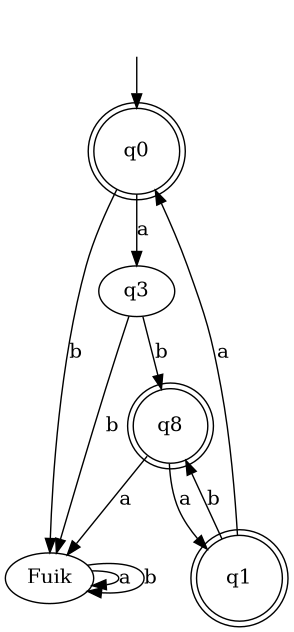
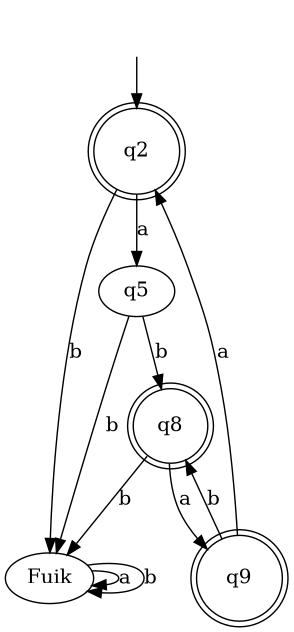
(137, 151) -> (137, 151)
(137, 291) -> (137, 291)
(125, 499) -> (125, 499)
(239, 578) -> (239, 578)
